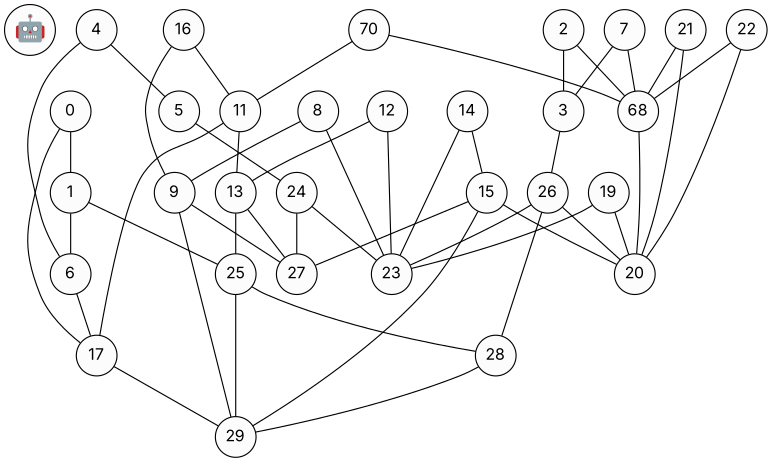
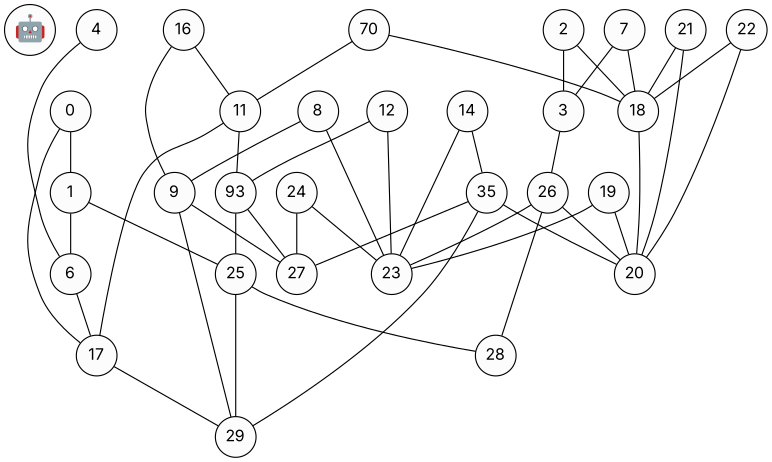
(179, 111) -> none
(638, 111) -> (638, 111)
(236, 193) -> (236, 193)
(487, 193) -> (487, 193)
(369, 405) -> none
